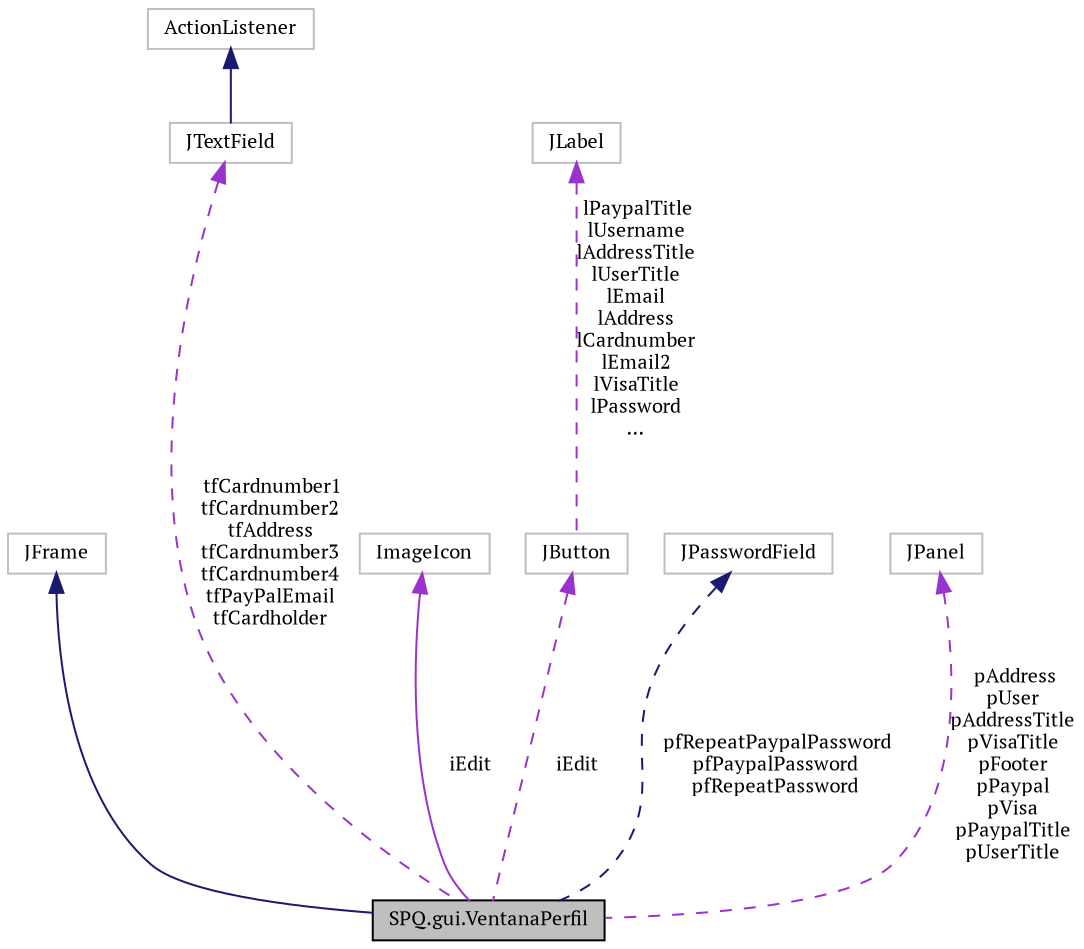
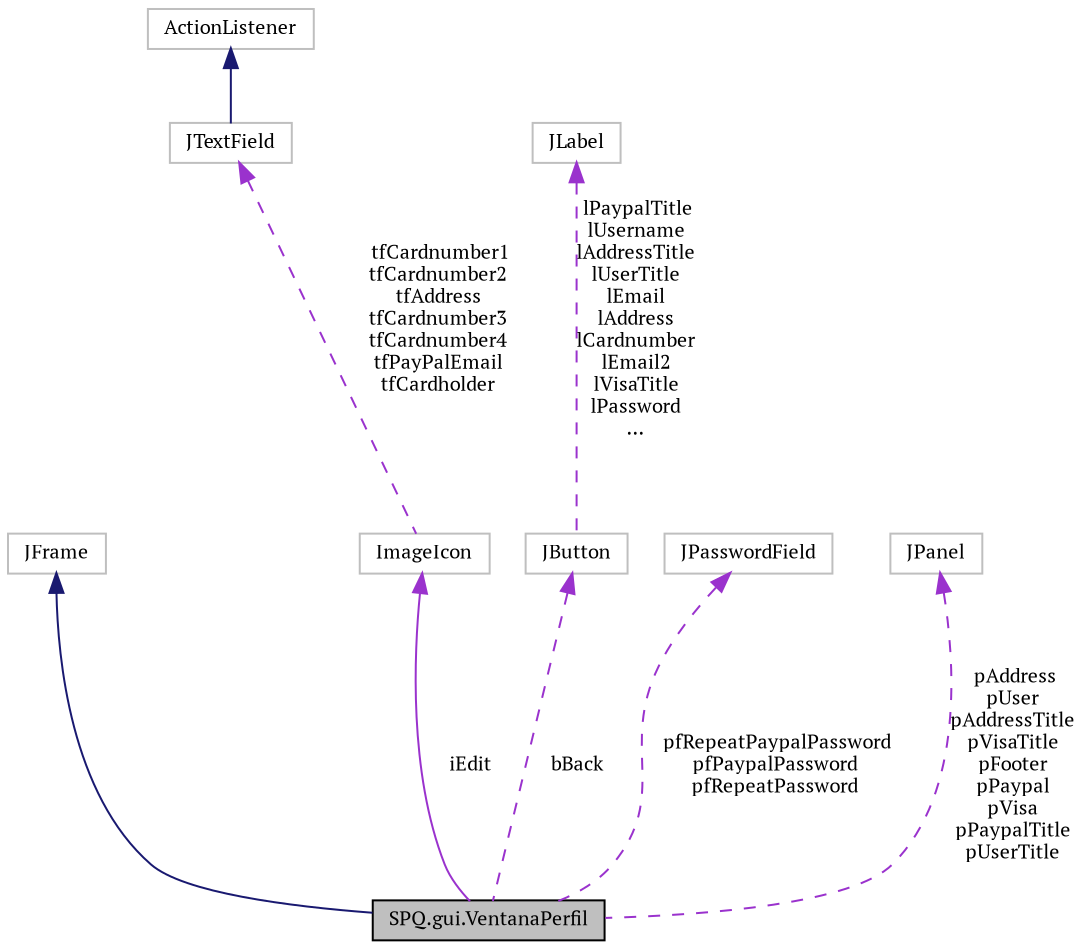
(188, 594) -> (332, 357)
(642, 752) -> (642, 752)
(576, 765) -> (576, 765)
